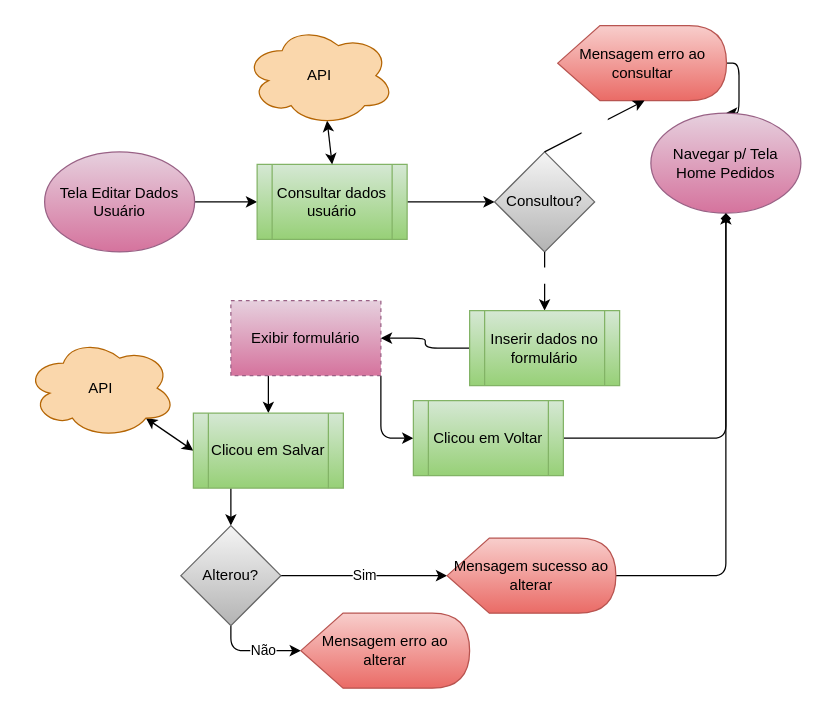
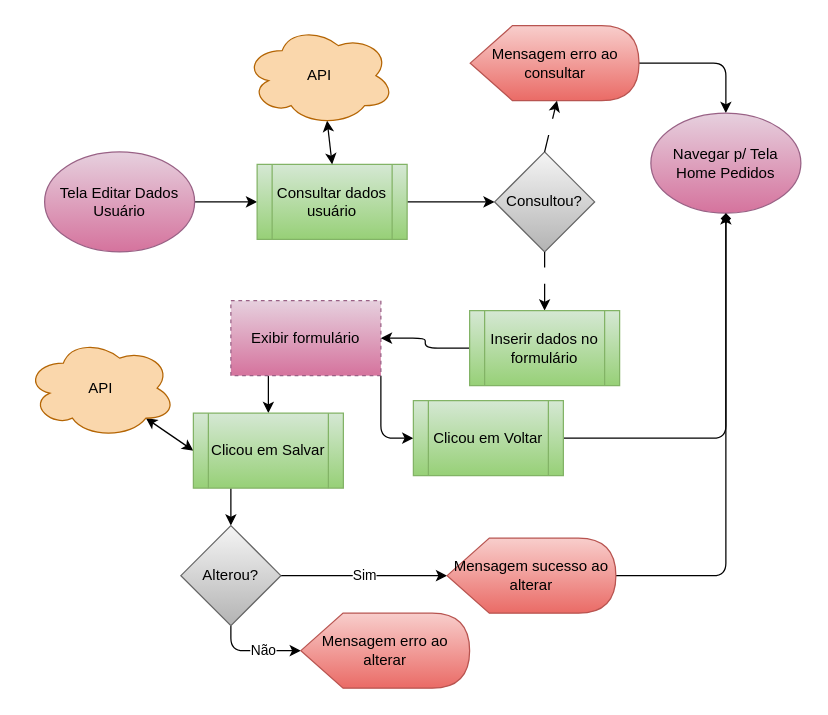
(642, 63) -> (554, 63)
